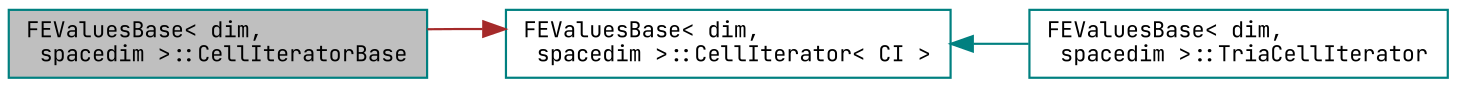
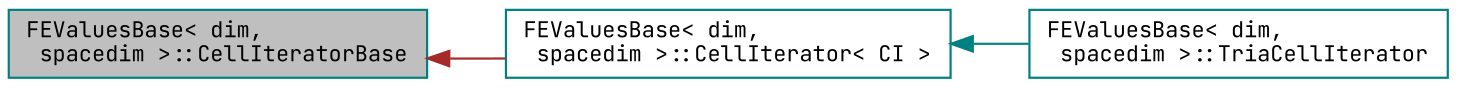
(455, 29) -> (477, 59)
